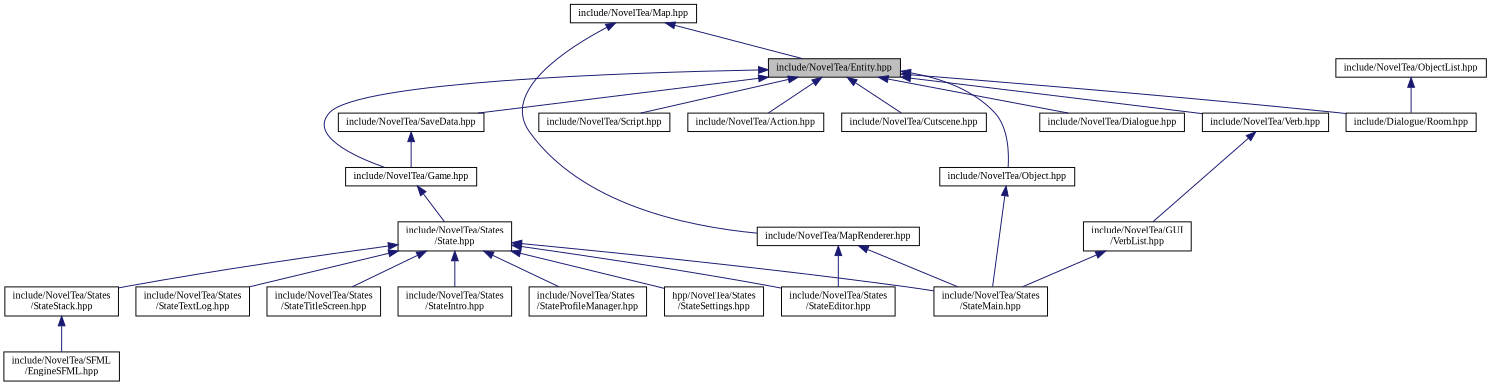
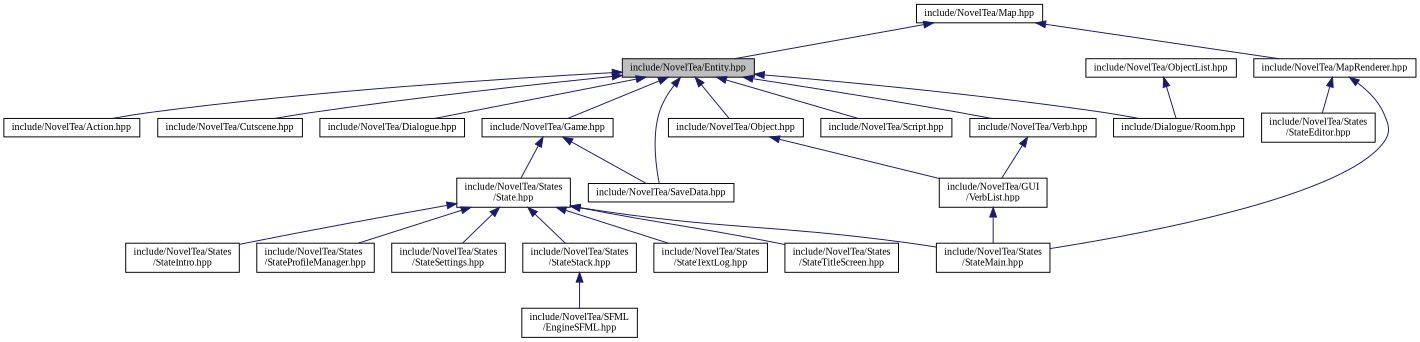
(411, 155) -> (609, 163)
(999, 241) -> (859, 159)
(652, 266) -> none
(714, 301) -> (449, 258)
